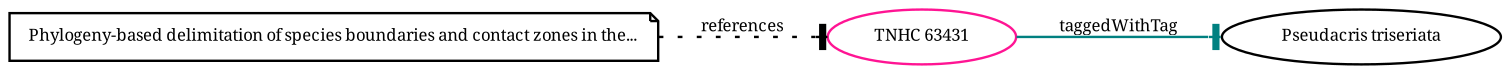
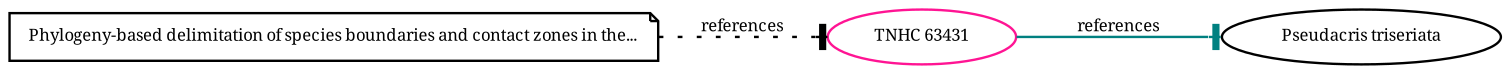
(1119, 27) -> (1119, 27)
